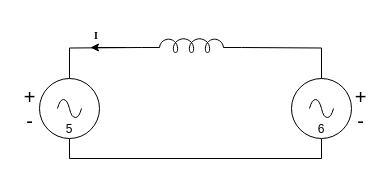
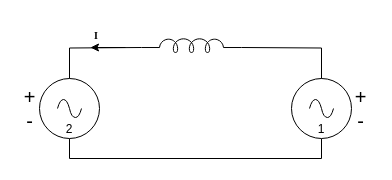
(70, 130) -> (70, 130)
(322, 130) -> (322, 130)
